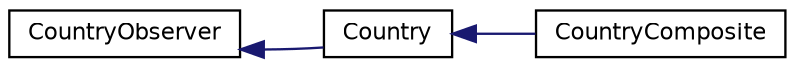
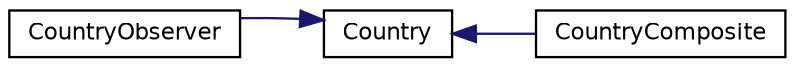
(294, 49) -> (270, 18)
